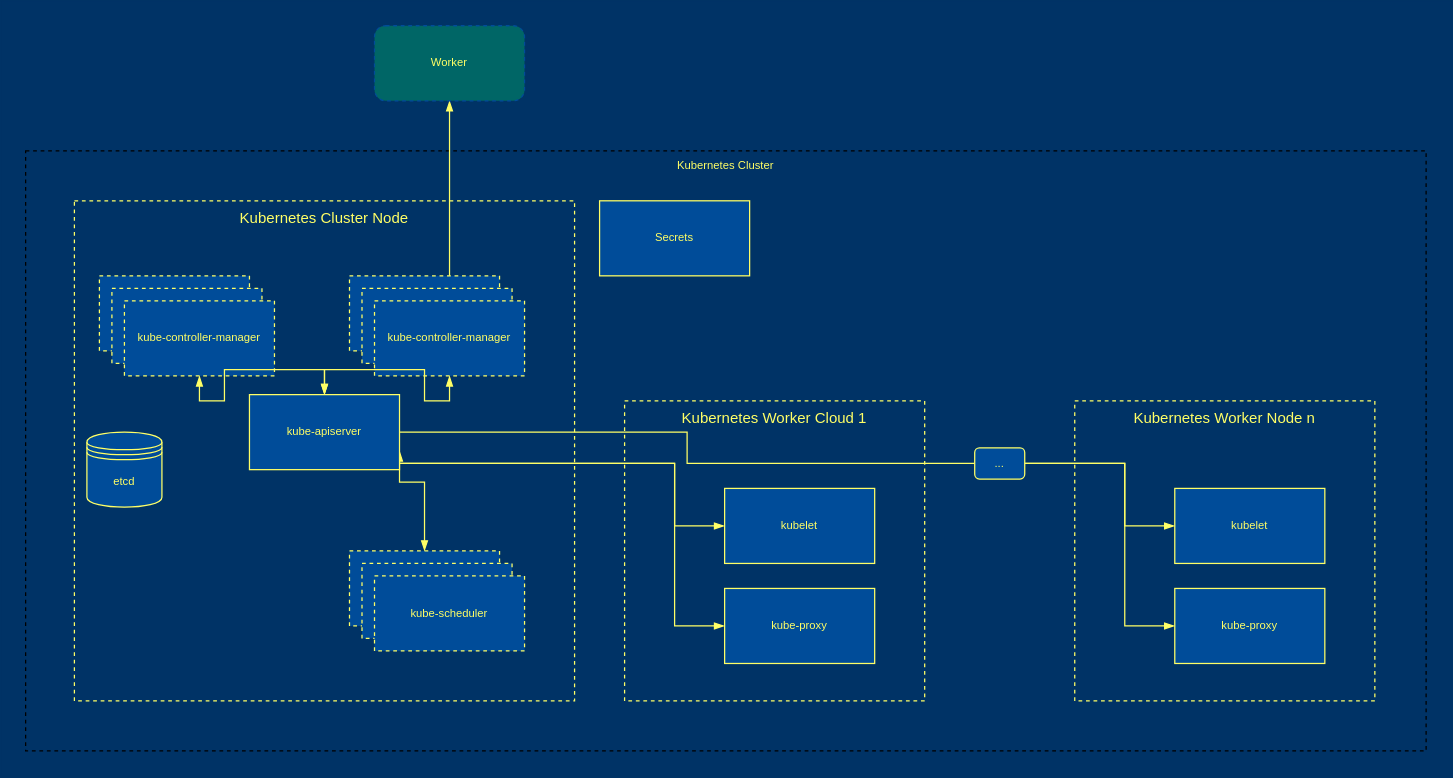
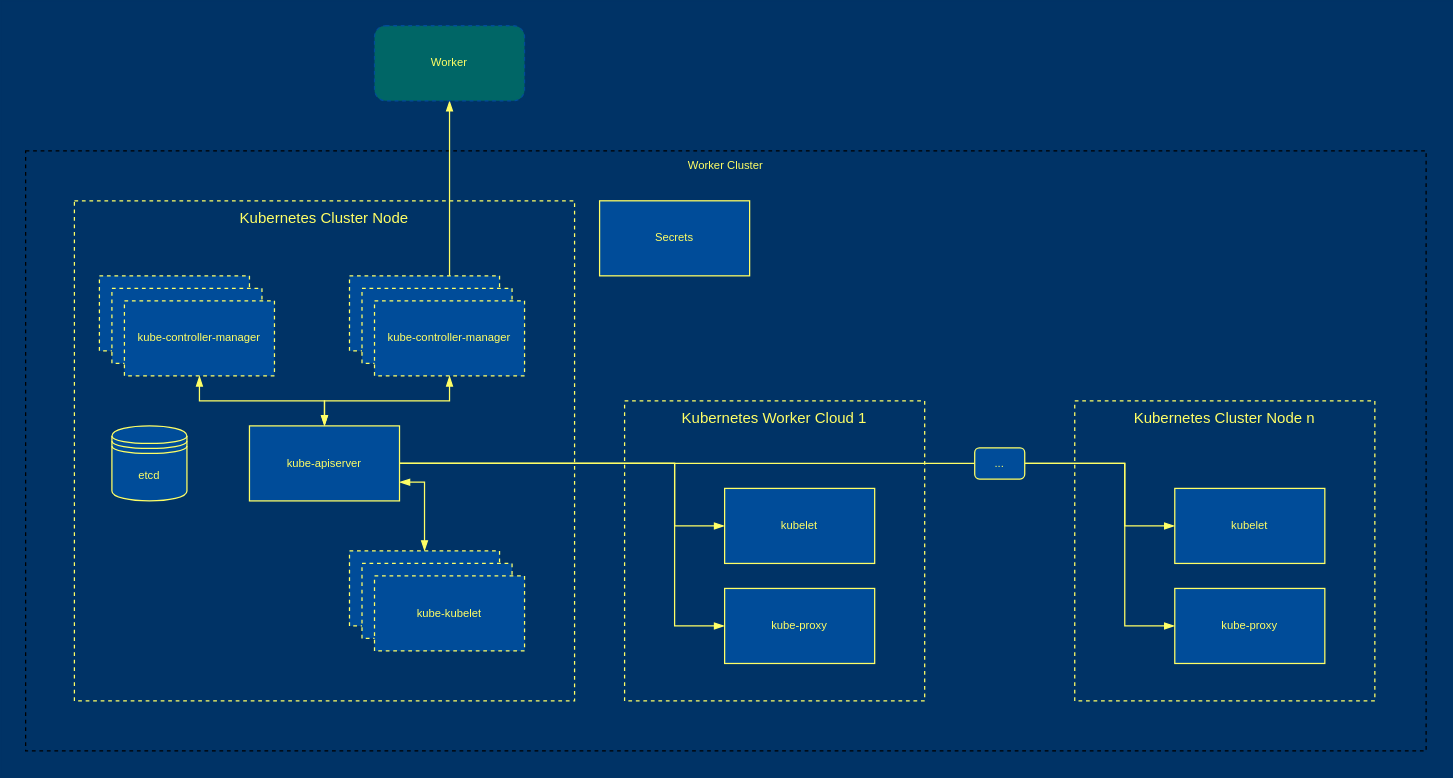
(726, 166) -> (726, 166)
(1224, 418) -> (1224, 418)
(324, 432) -> (324, 463)
(124, 469) -> (149, 463)
(449, 613) -> (449, 613)
